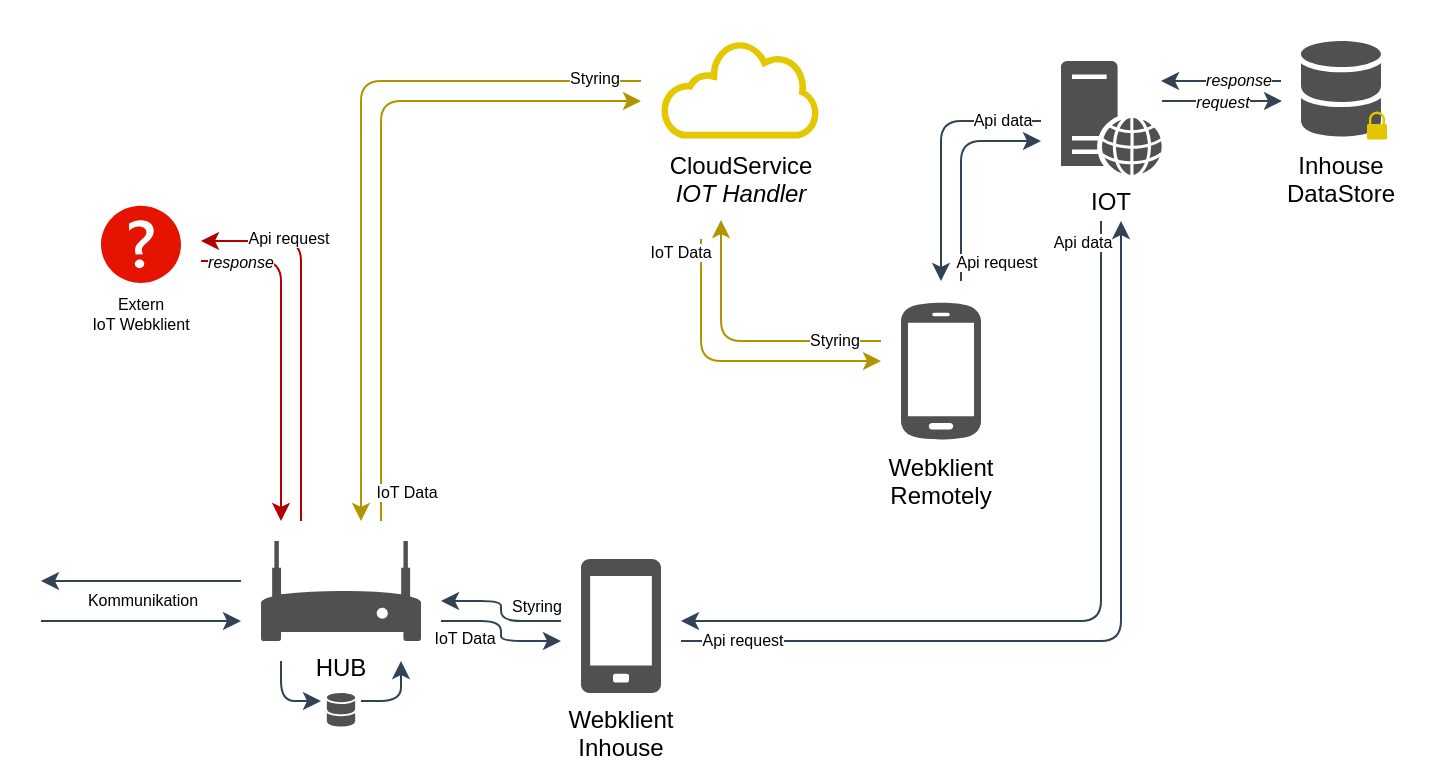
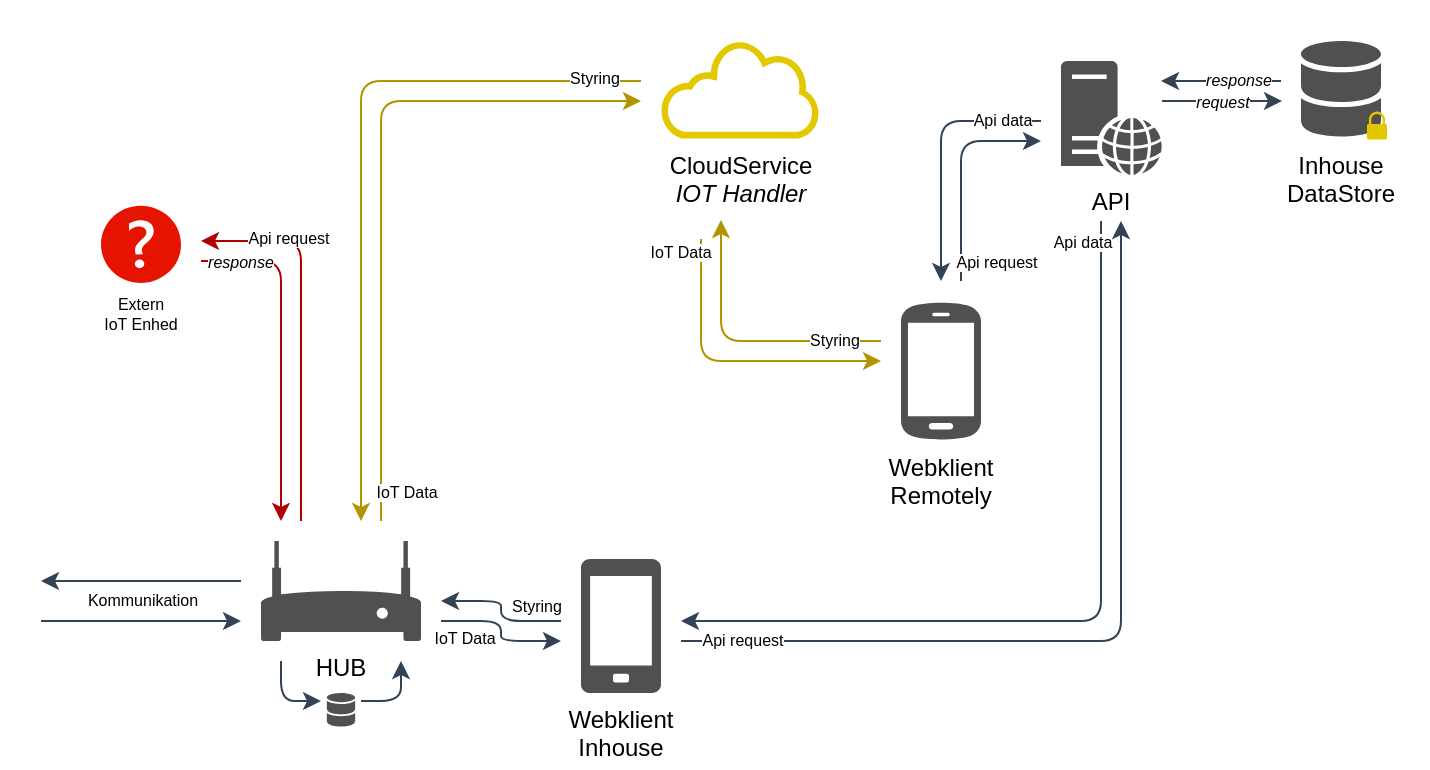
(1112, 203) -> (1112, 203)
(142, 316) -> (142, 316)
